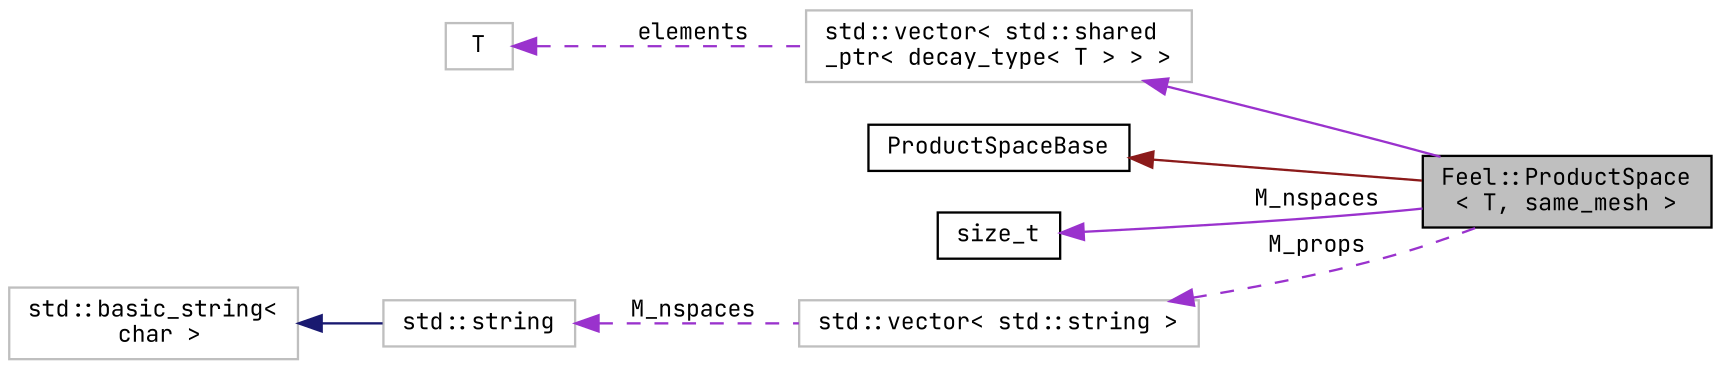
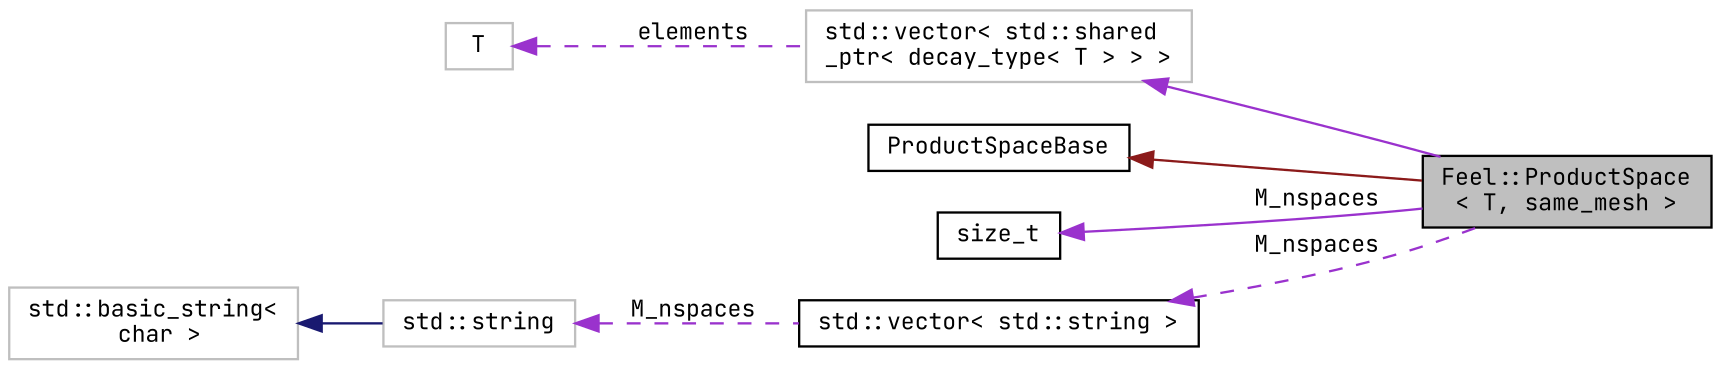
(1311, 246) -> (1311, 246)
(999, 323) -> (999, 323)
